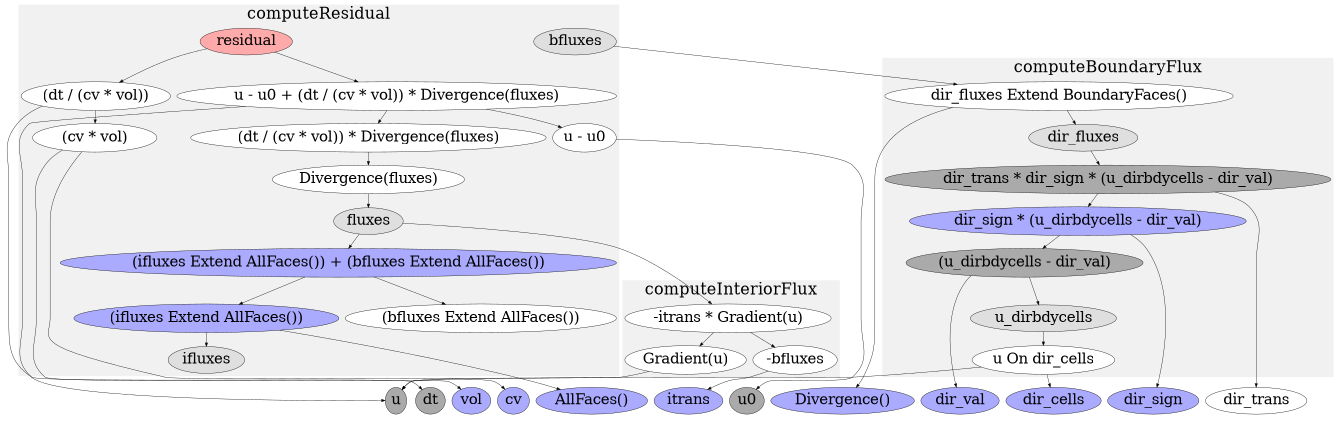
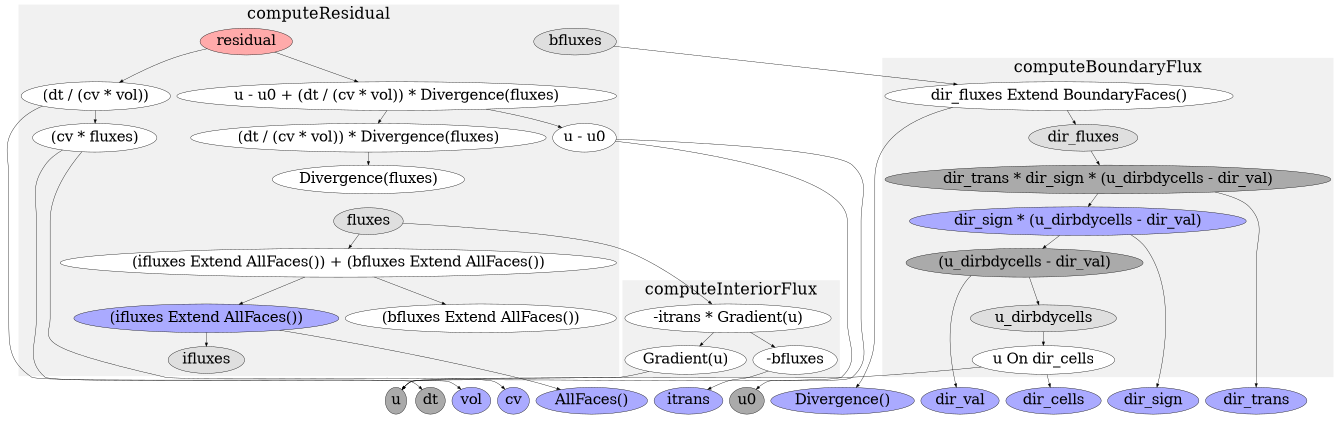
(95, 138) -> (95, 138)
(368, 199) -> none
(338, 263) -> (338, 263)
(23, 318) -> (847, 370)
(1256, 401) -> (1256, 401)
